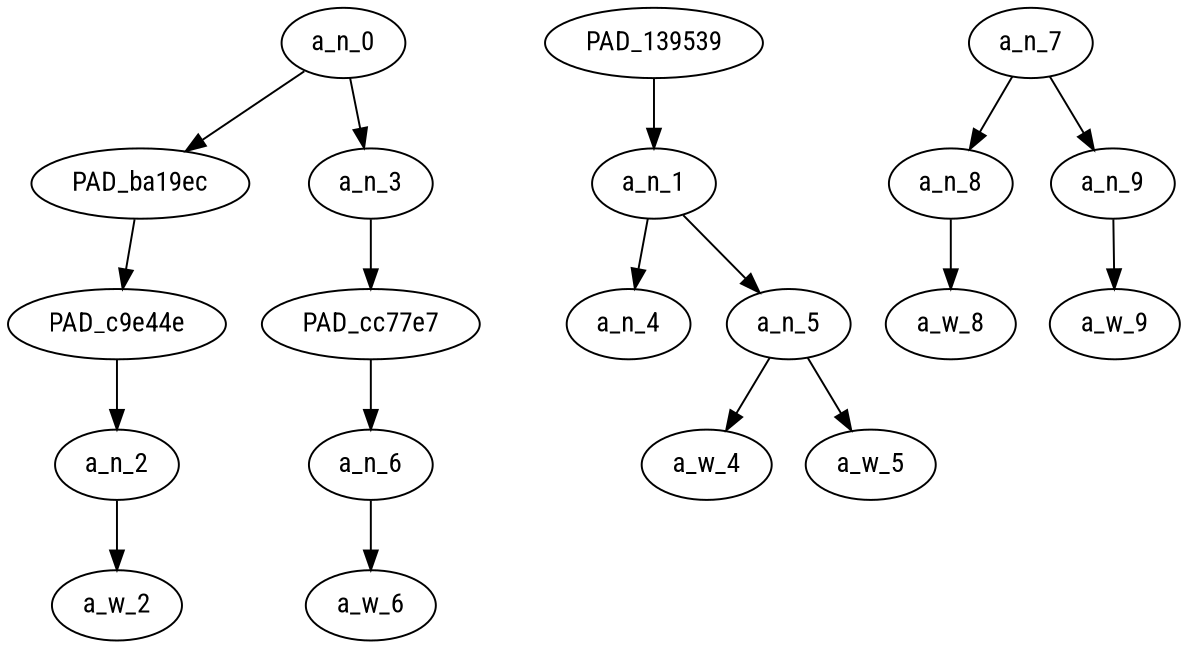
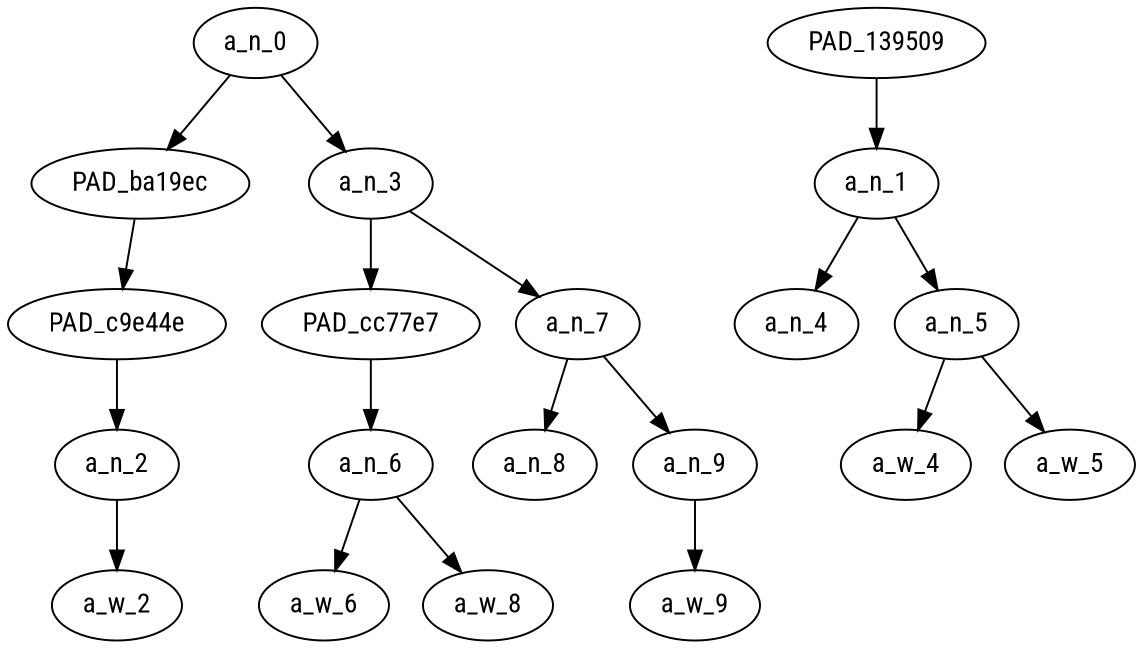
(654, 43) -> (877, 43)
(951, 244) -> (423, 527)
none -> (466, 248)
